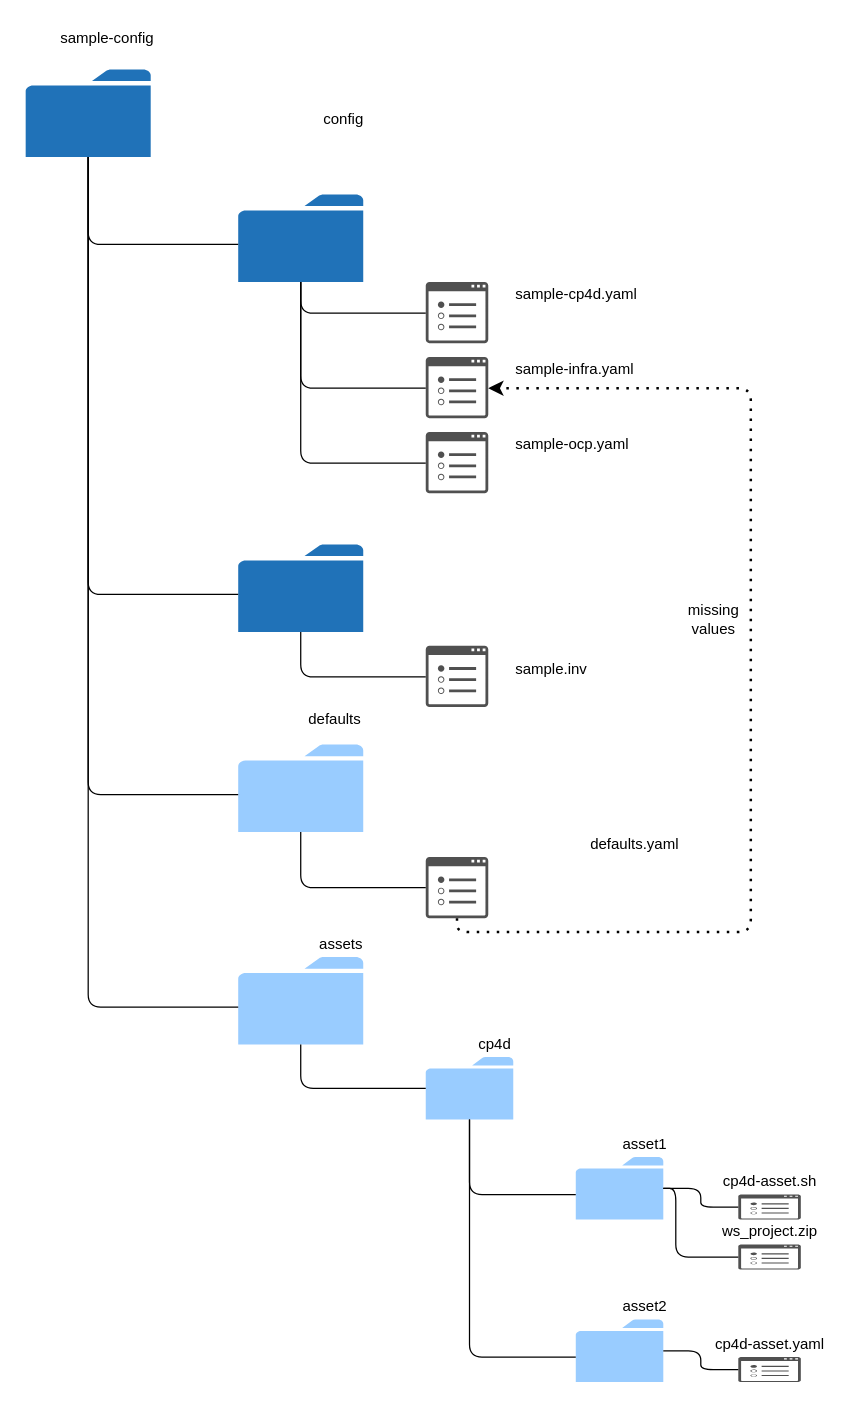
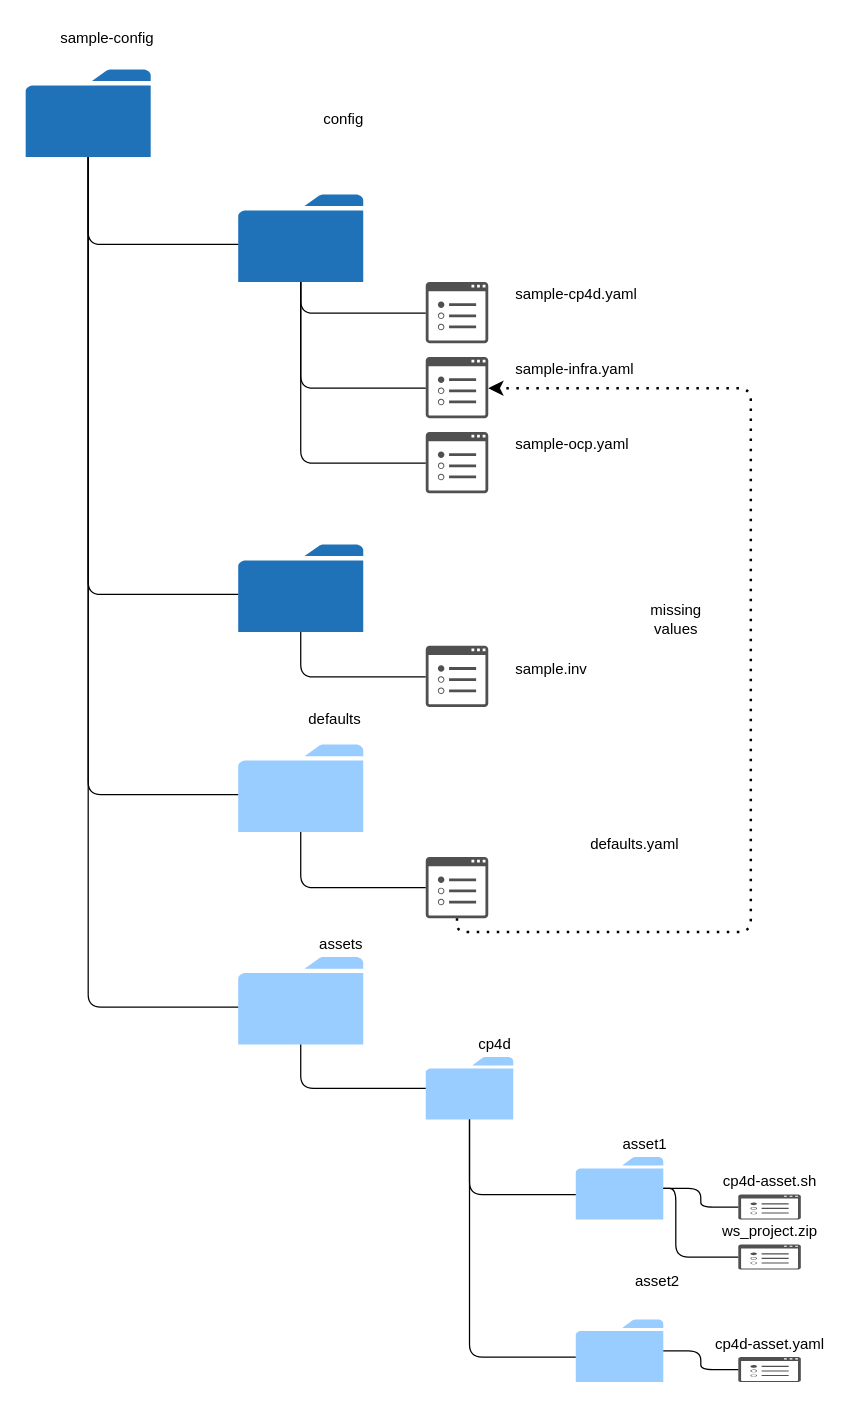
(713, 619) -> (676, 619)
(644, 1307) -> (657, 1282)
